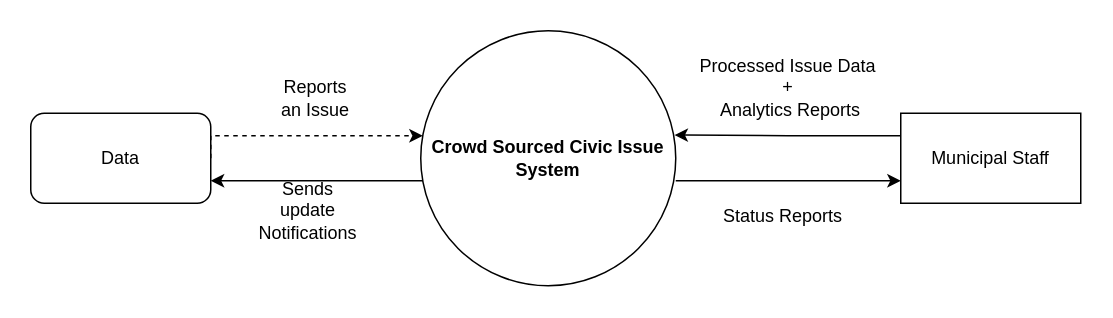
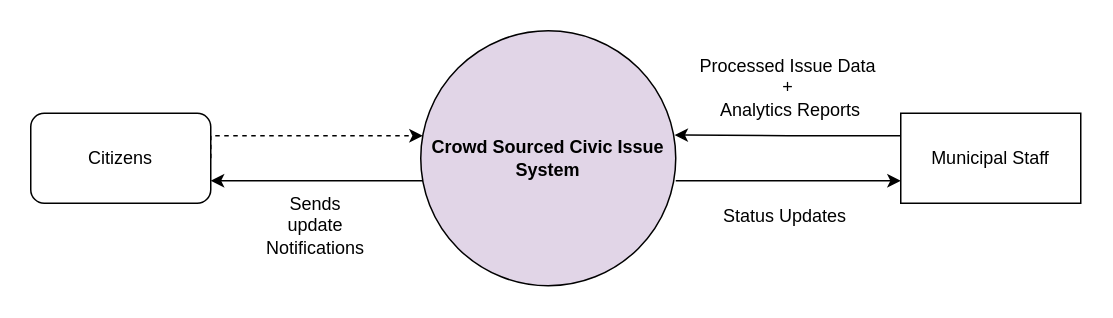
(316, 98) -> none
(121, 158) -> (121, 158)
(548, 158) -> (548, 158)
(308, 211) -> (316, 226)
(790, 228) -> (790, 228)
